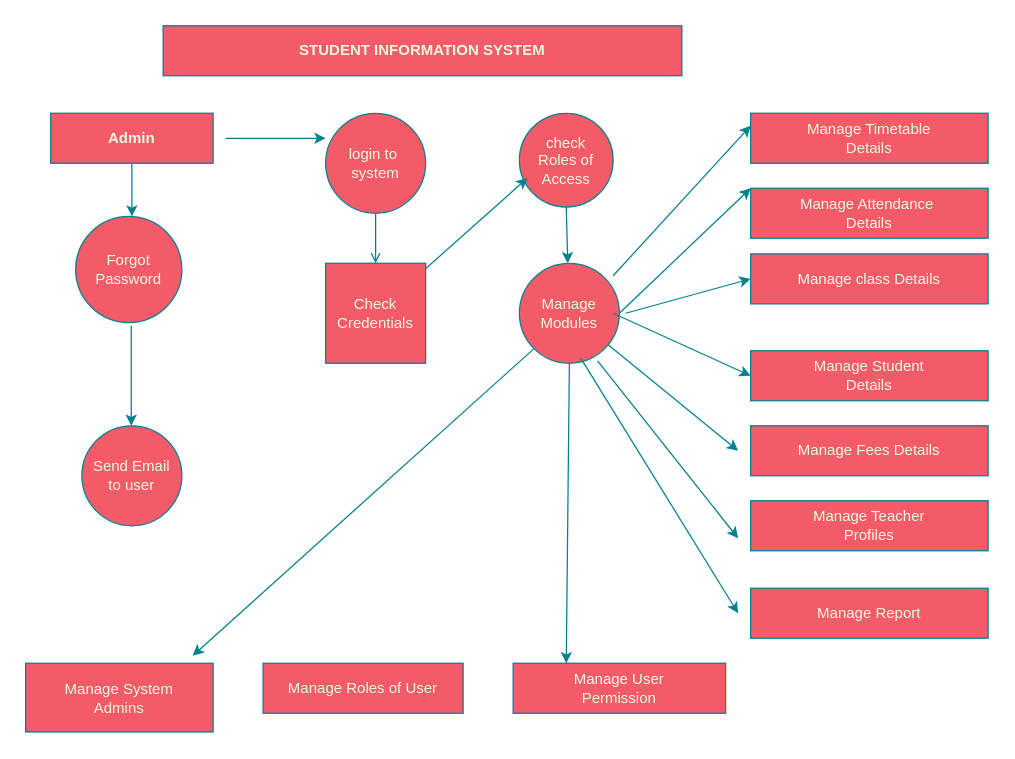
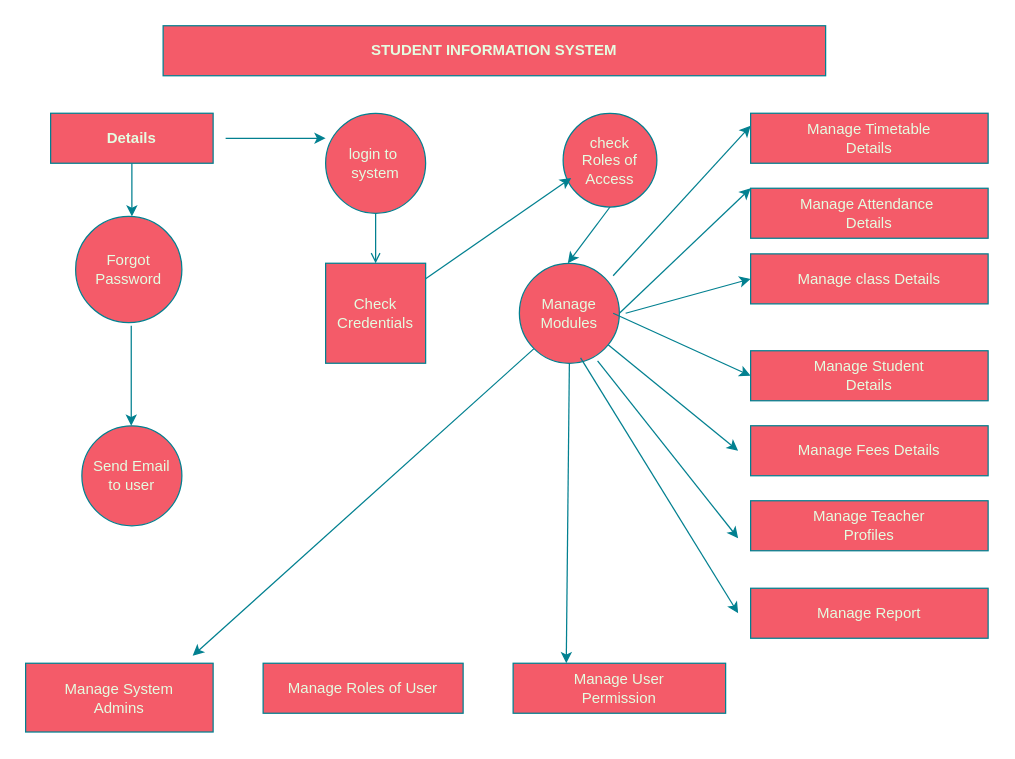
(423, 51) -> (494, 51)
(132, 138) -> (132, 138)
(566, 160) -> (610, 160)
